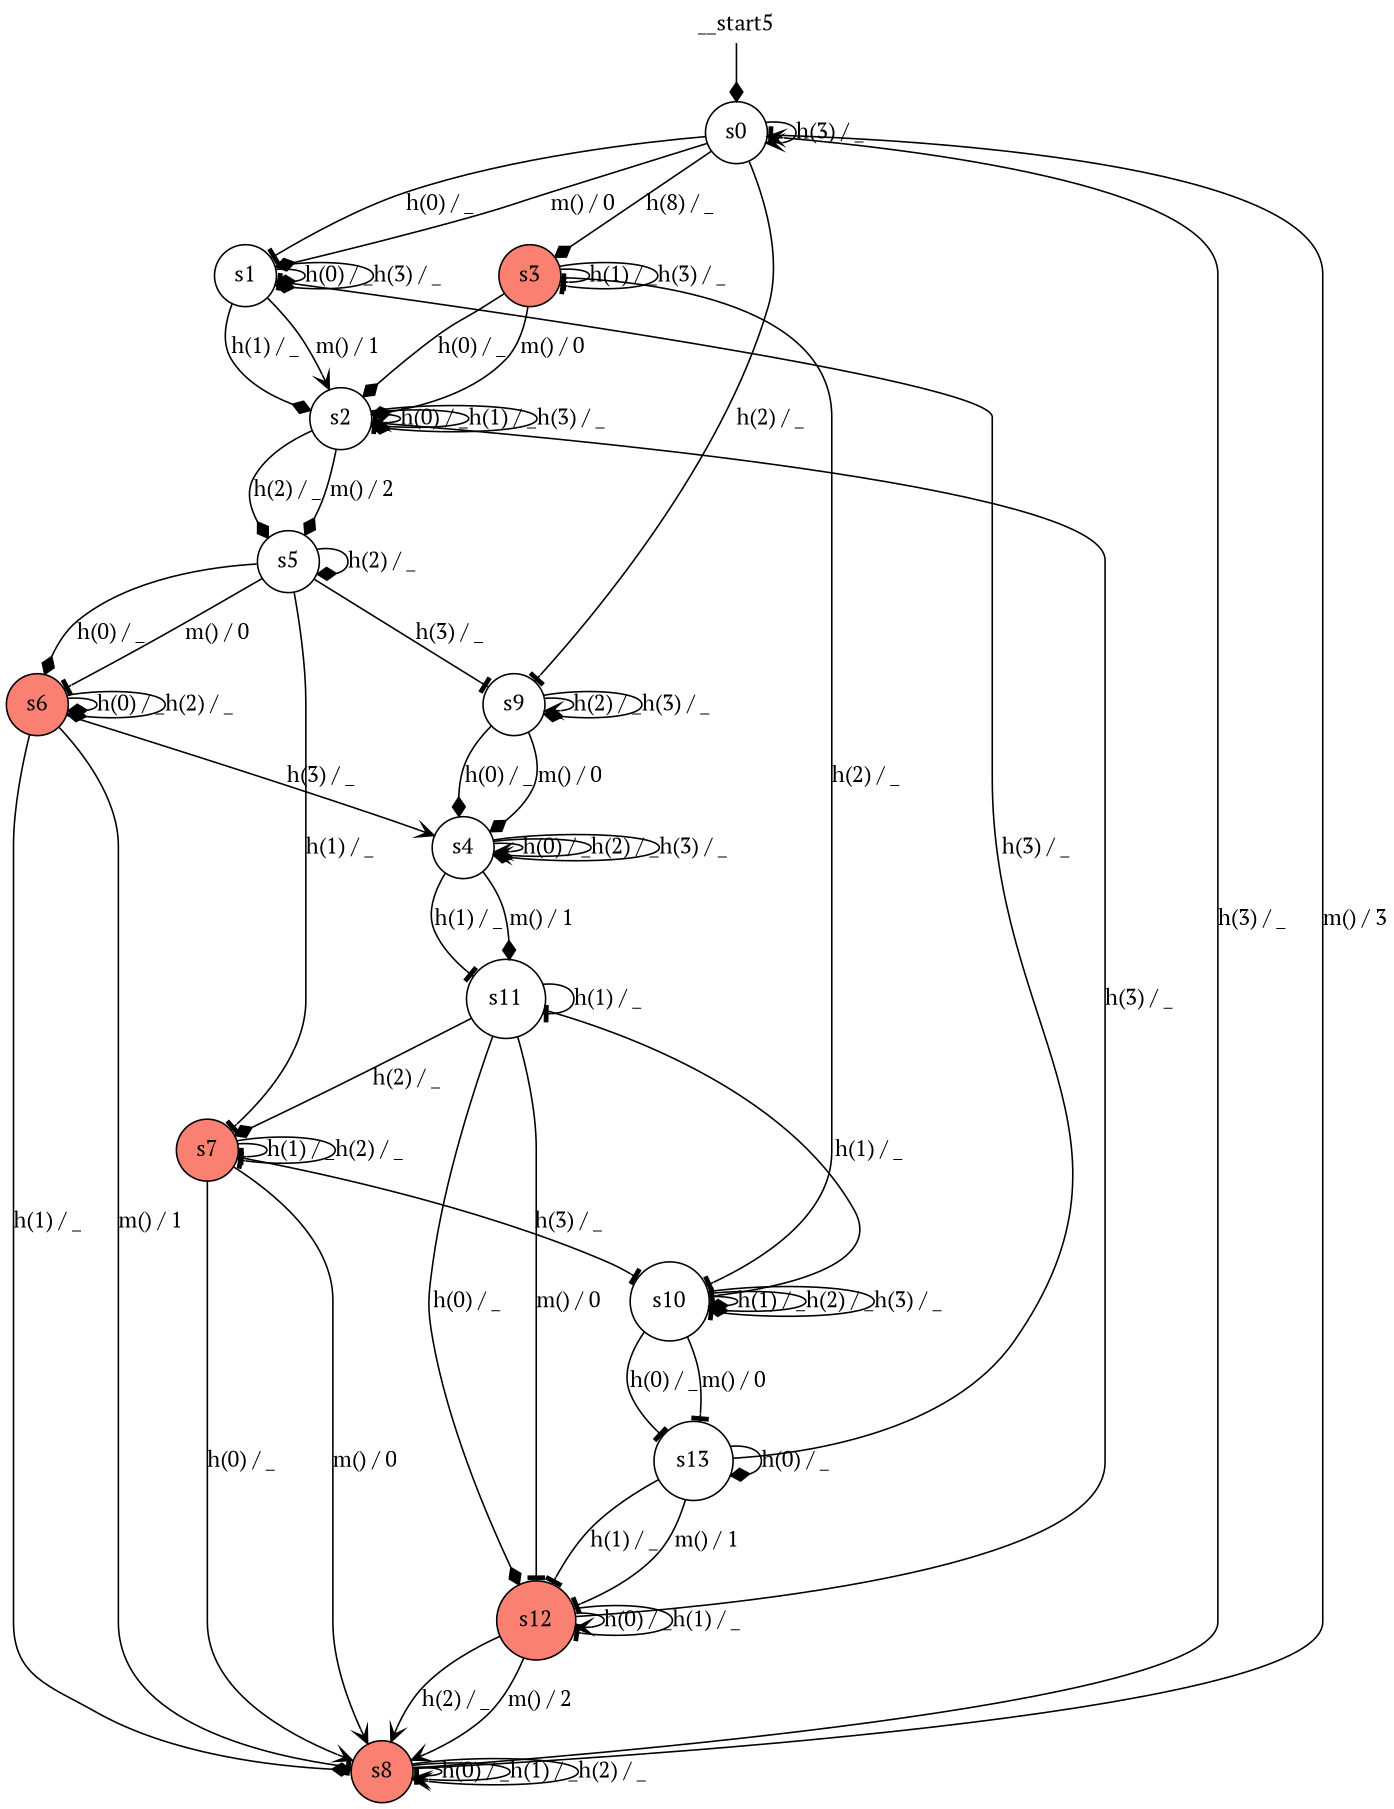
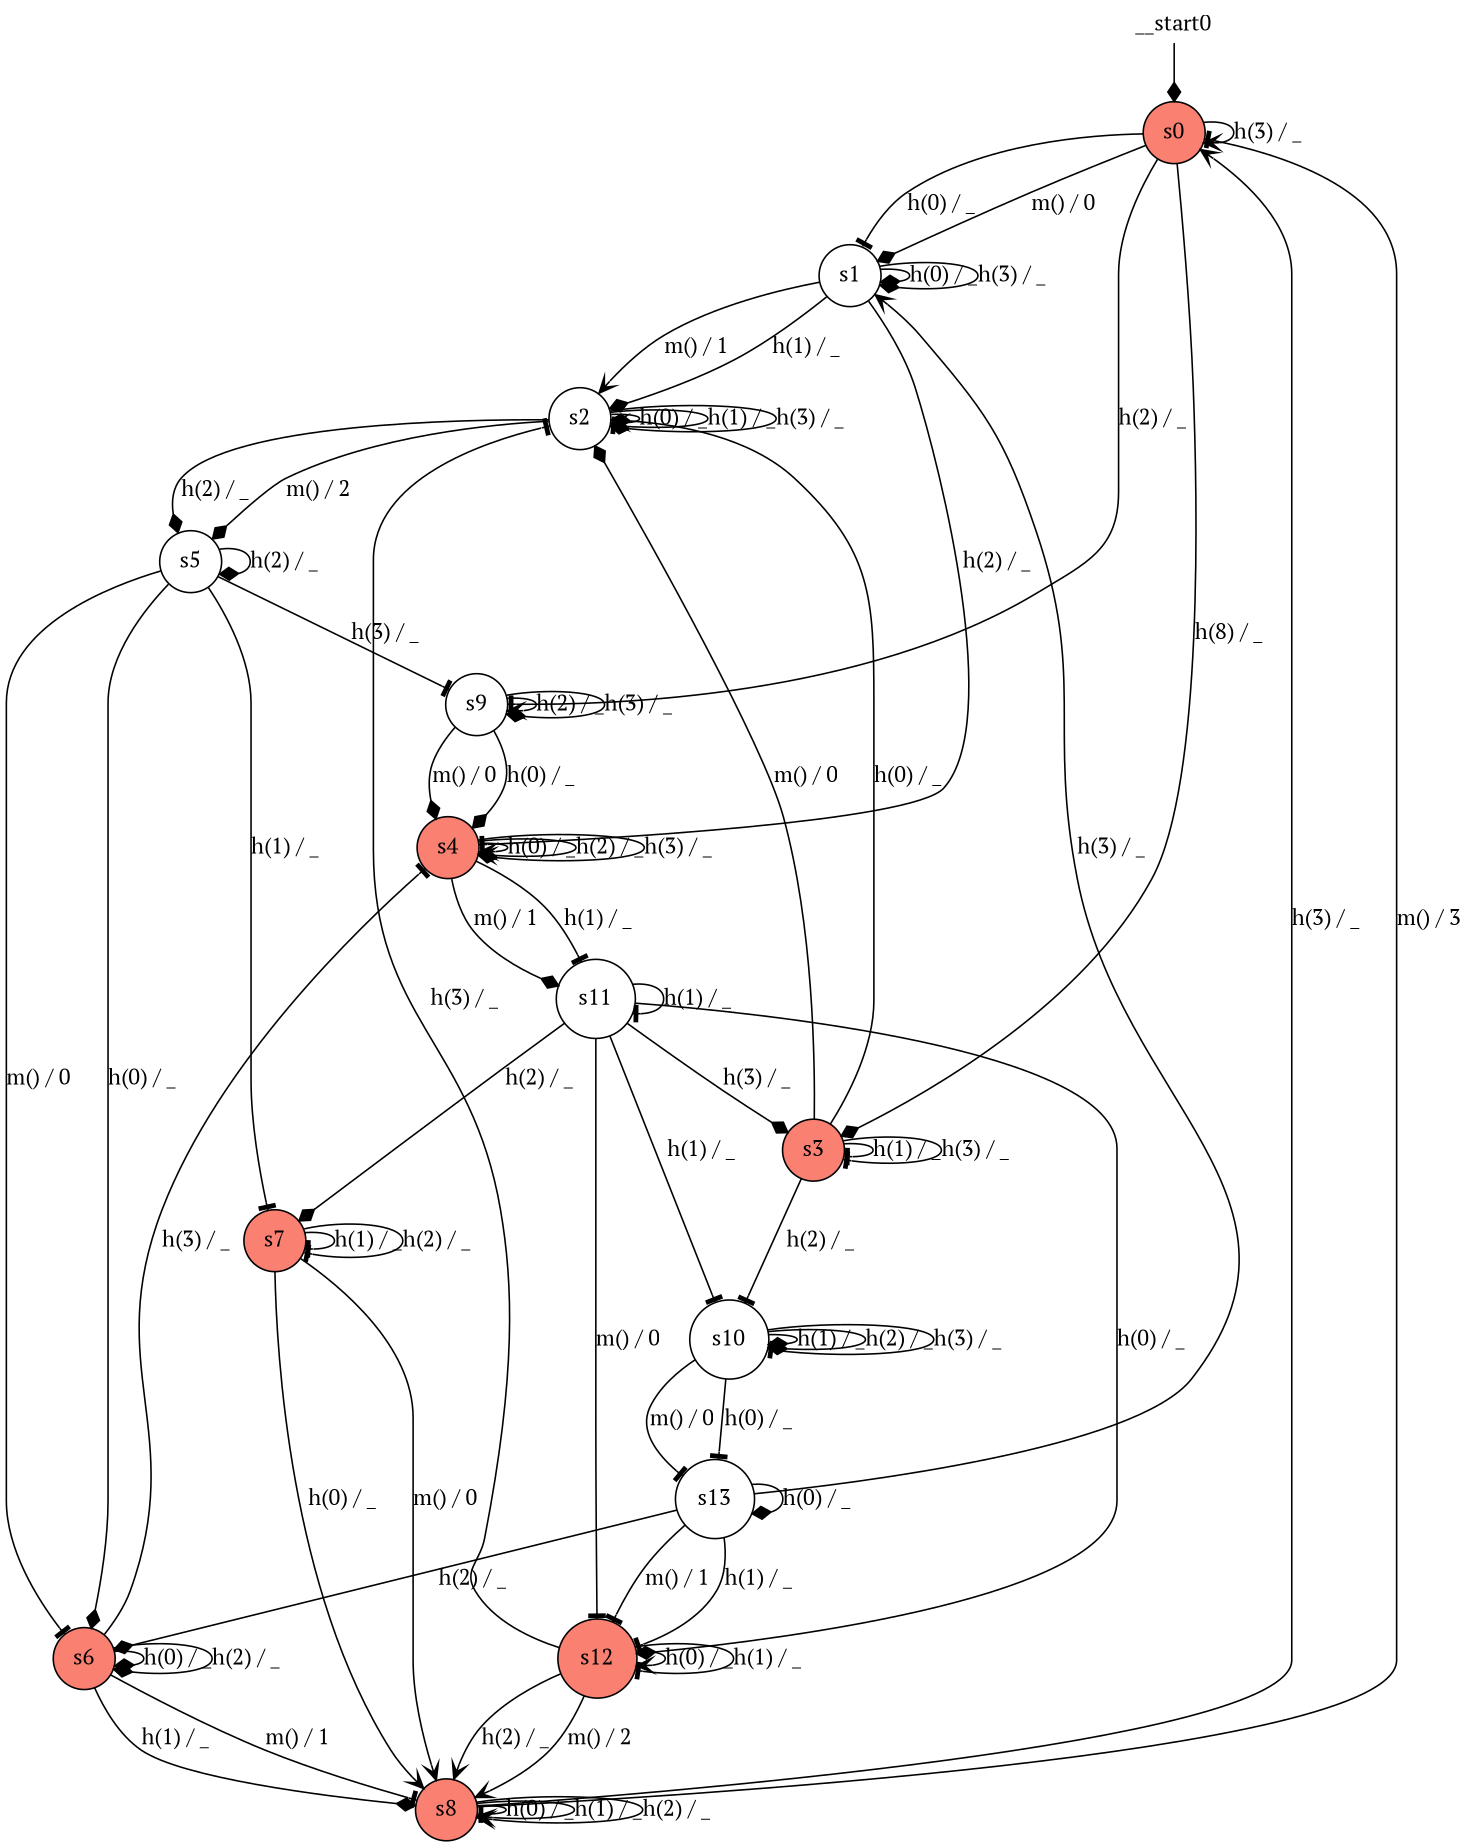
(736, 25) -> (1174, 25)
(736, 133) -> (1174, 133)
(992, 686) -> (1149, 1054)
none -> (955, 767)
(243, 771) -> (160, 1216)
(463, 848) -> (448, 848)
none -> (698, 1074)
(428, 1201) -> none
none -> (391, 1581)
